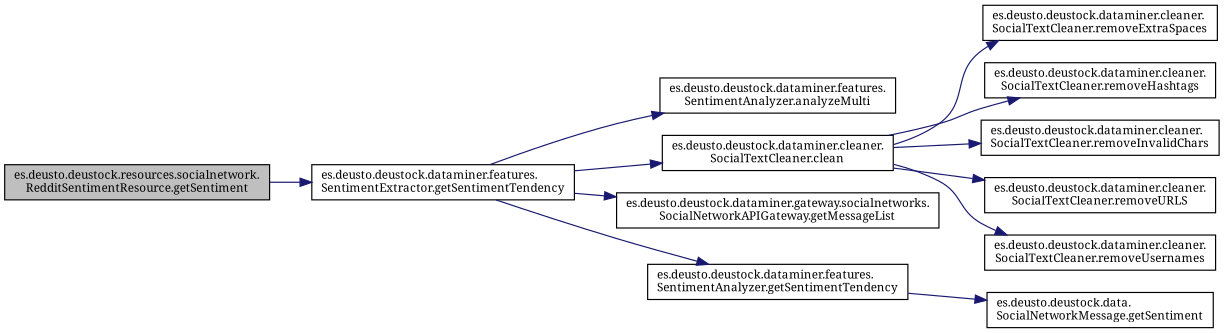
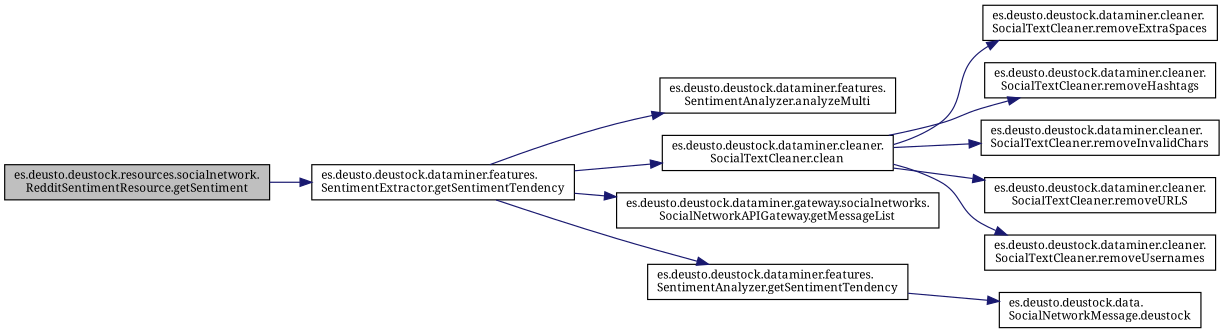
(1100, 310) -> (1100, 310)
